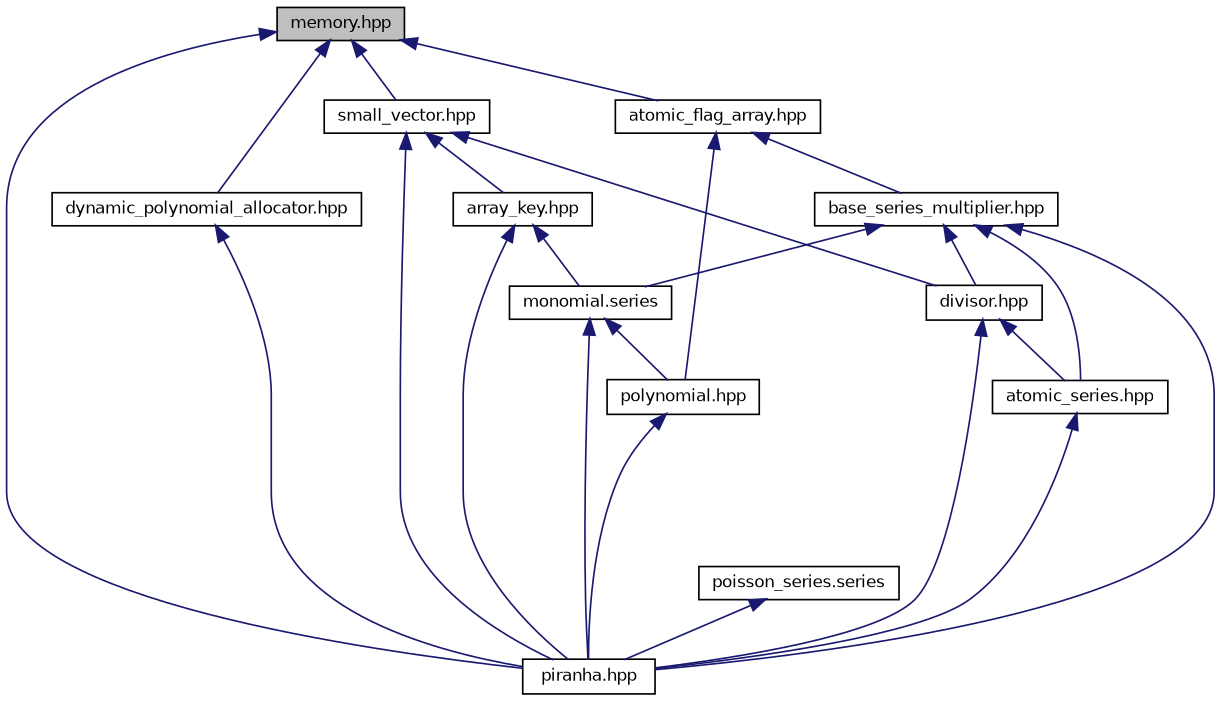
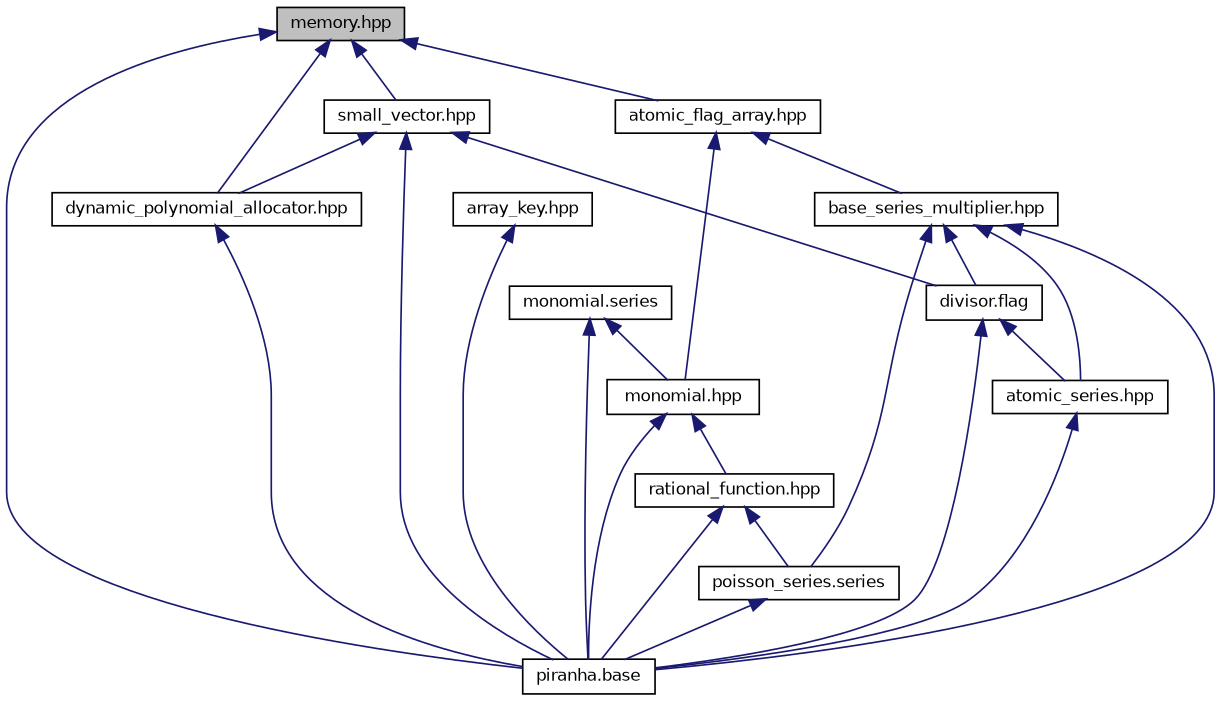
(471, 168) -> (299, 166)
(755, 258) -> (882, 410)
(562, 263) -> none
(984, 303) -> (984, 303)
(683, 397) -> (683, 397)
none -> (734, 490)
(589, 677) -> (589, 677)
